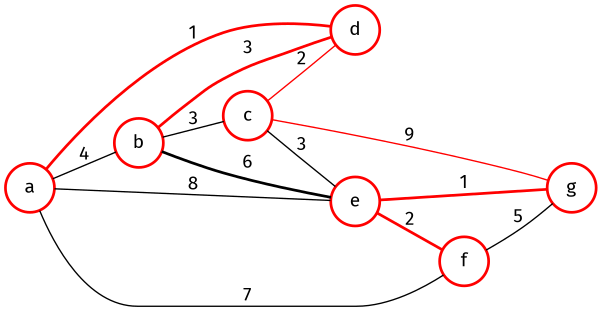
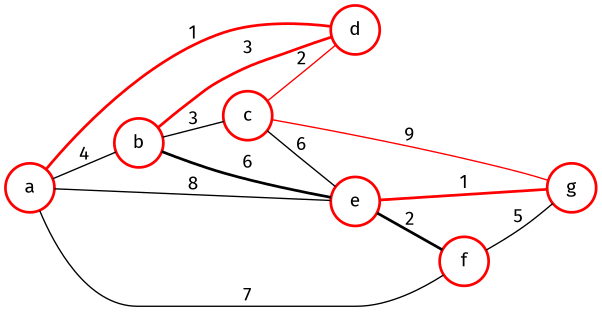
(301, 145) -> (301, 145)
(410, 231) -> (410, 231)
